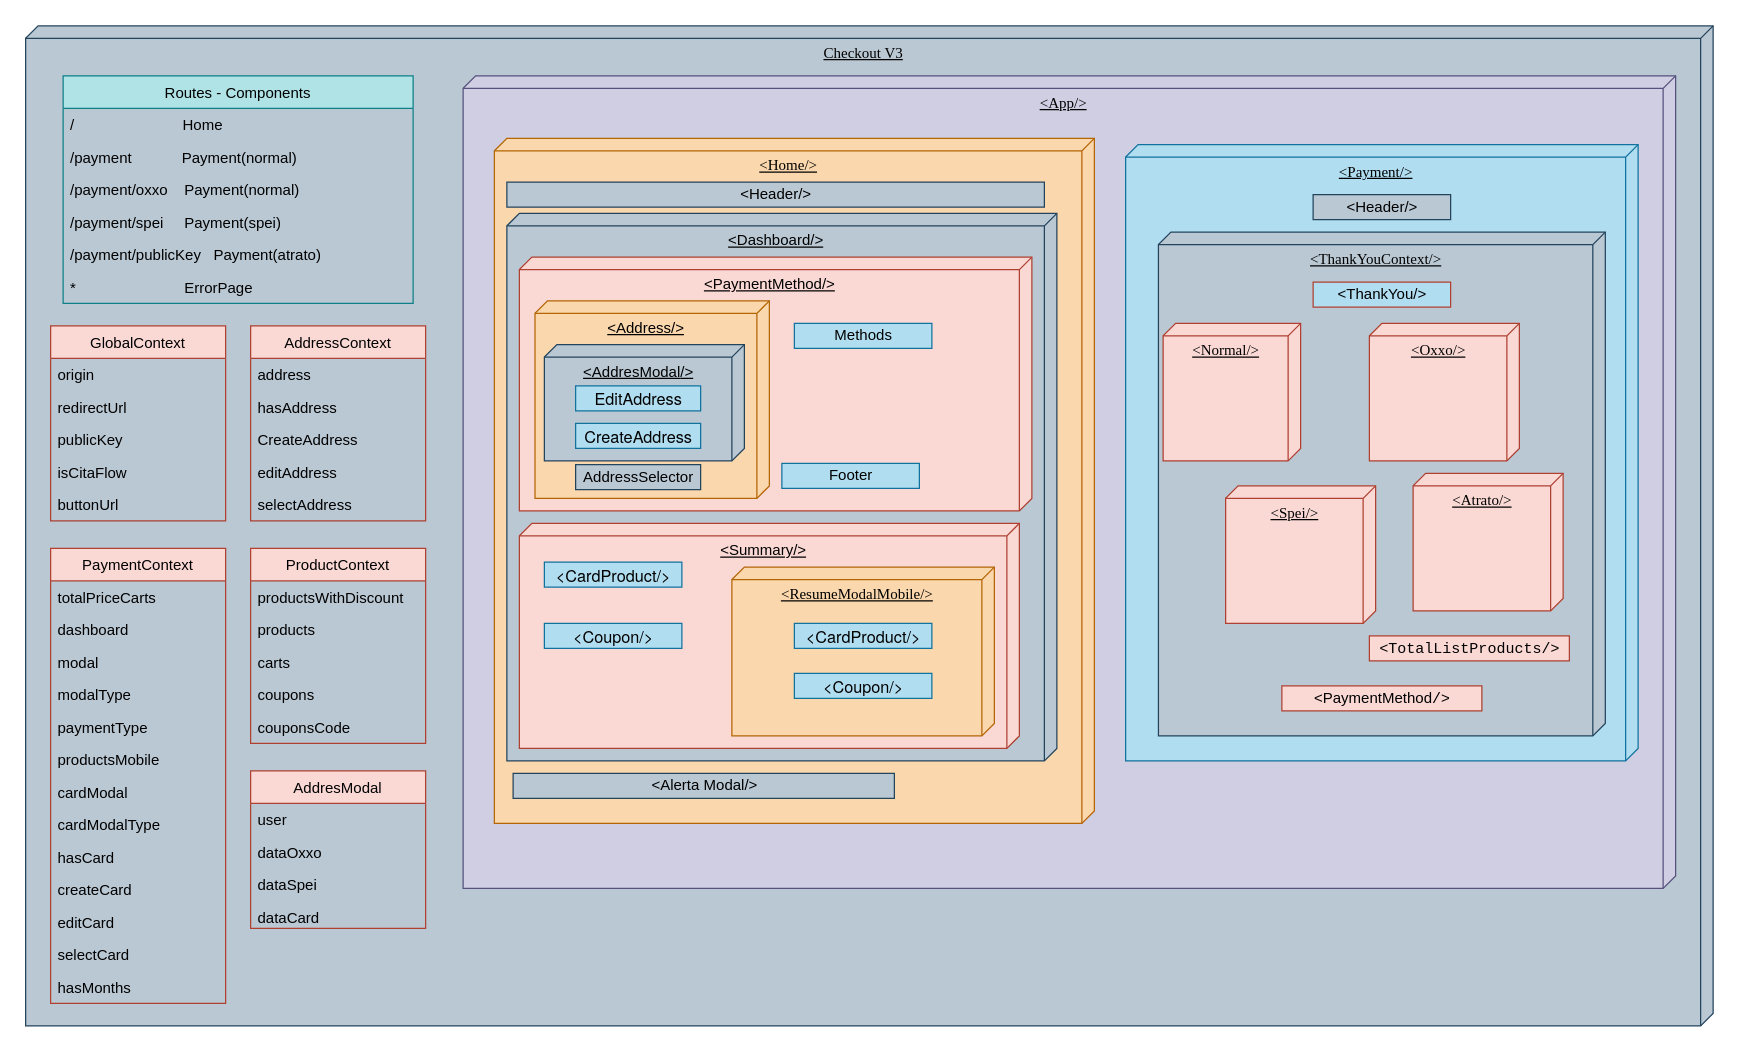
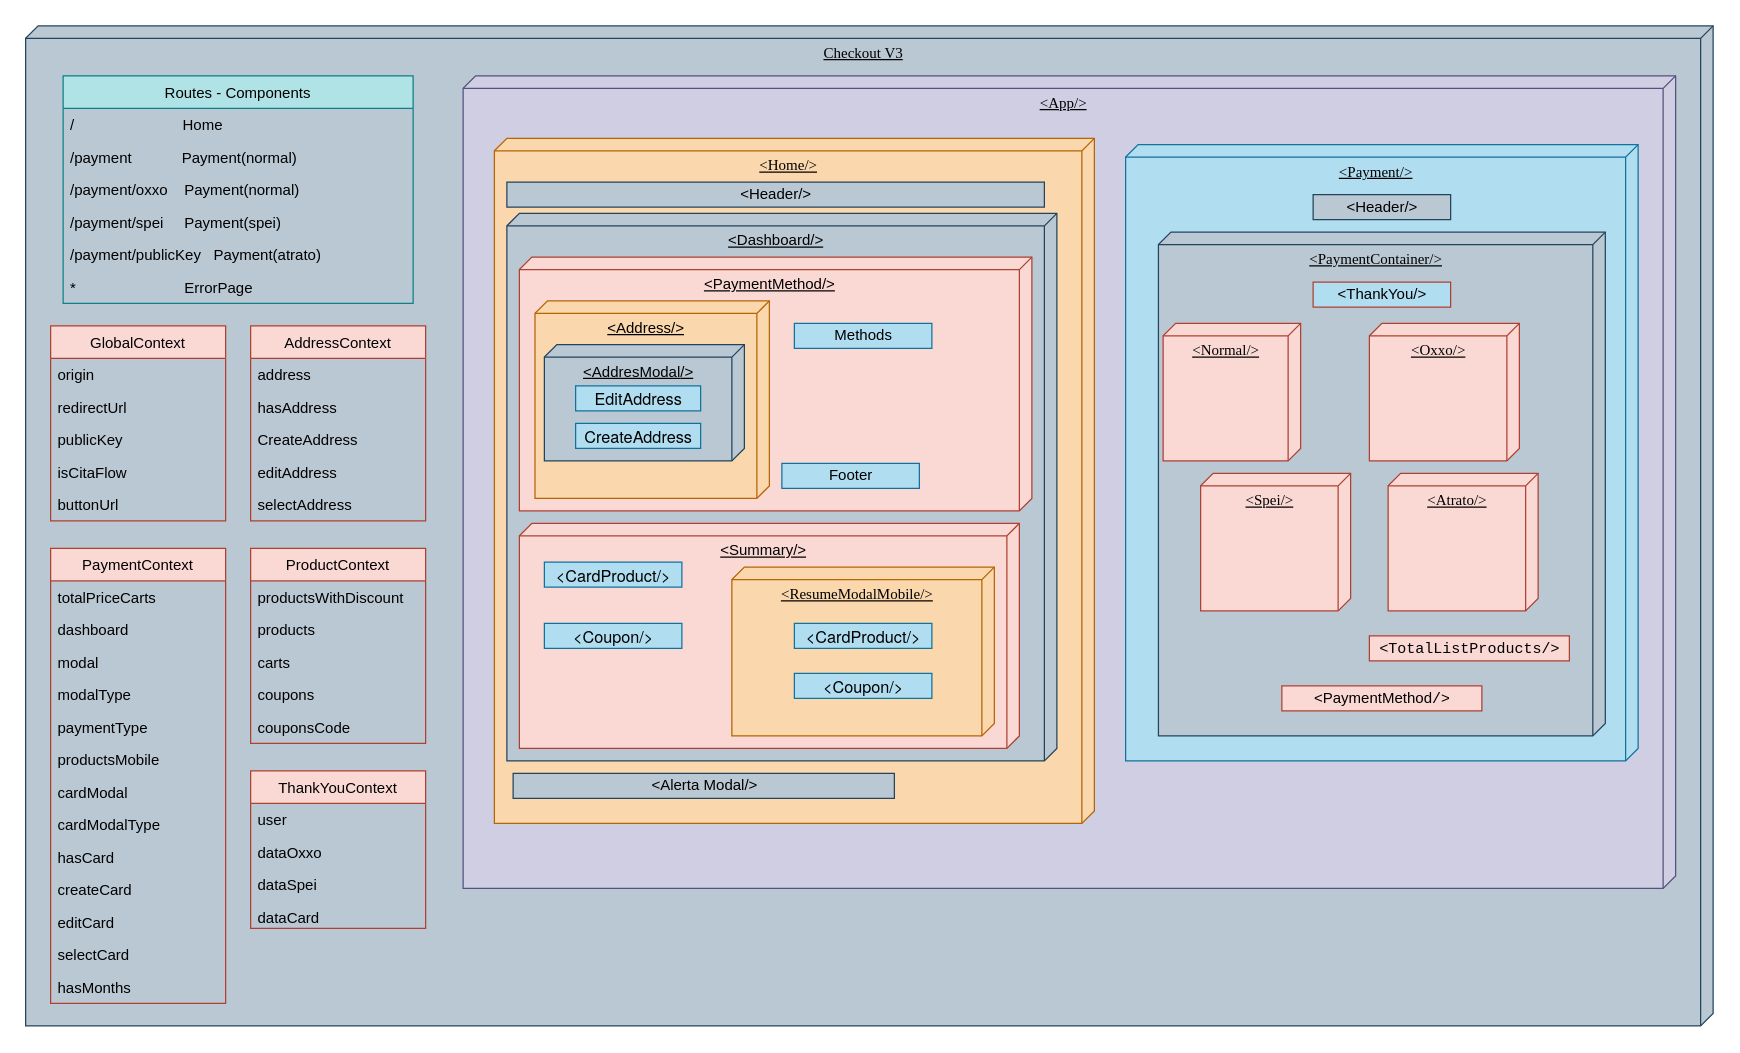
(1376, 260) -> (1376, 260)
(638, 477) -> none
(1488, 542) -> (1463, 542)
(1301, 554) -> (1276, 542)
(338, 788) -> (338, 788)
